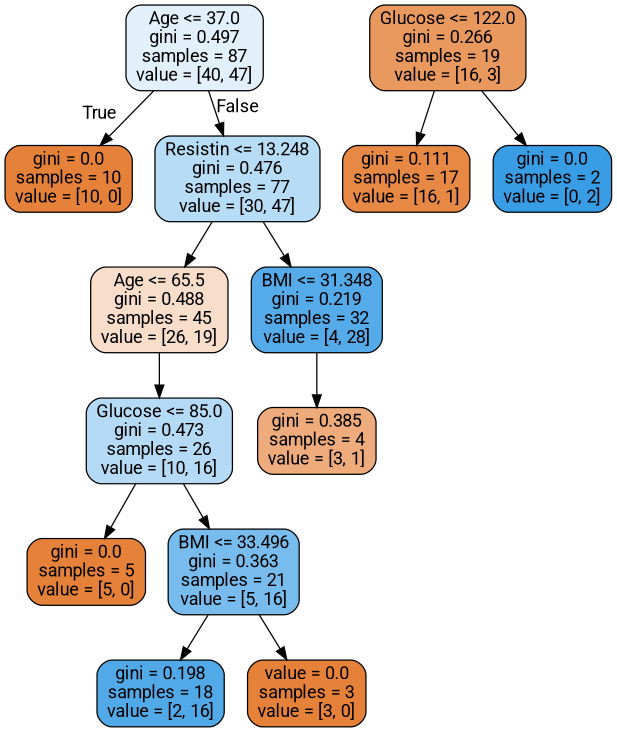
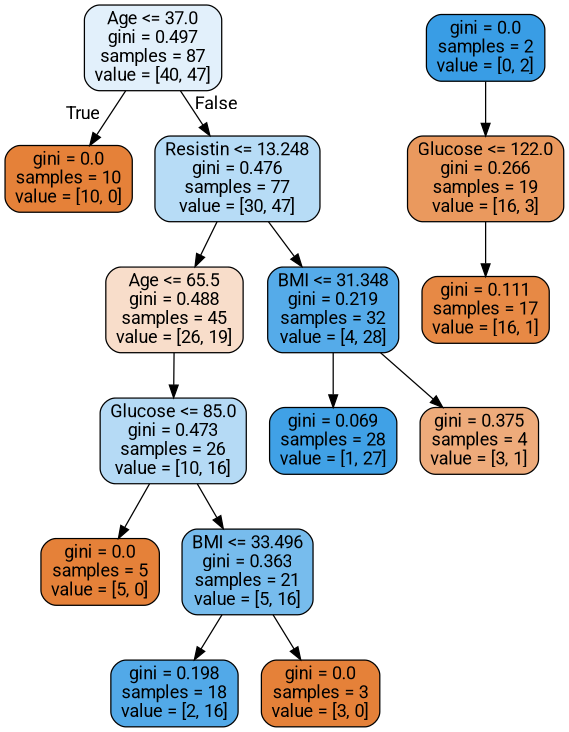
(500, 113) -> (486, 102)
(317, 441) -> (479, 441)
none -> (333, 441)
(307, 693) -> (321, 693)
